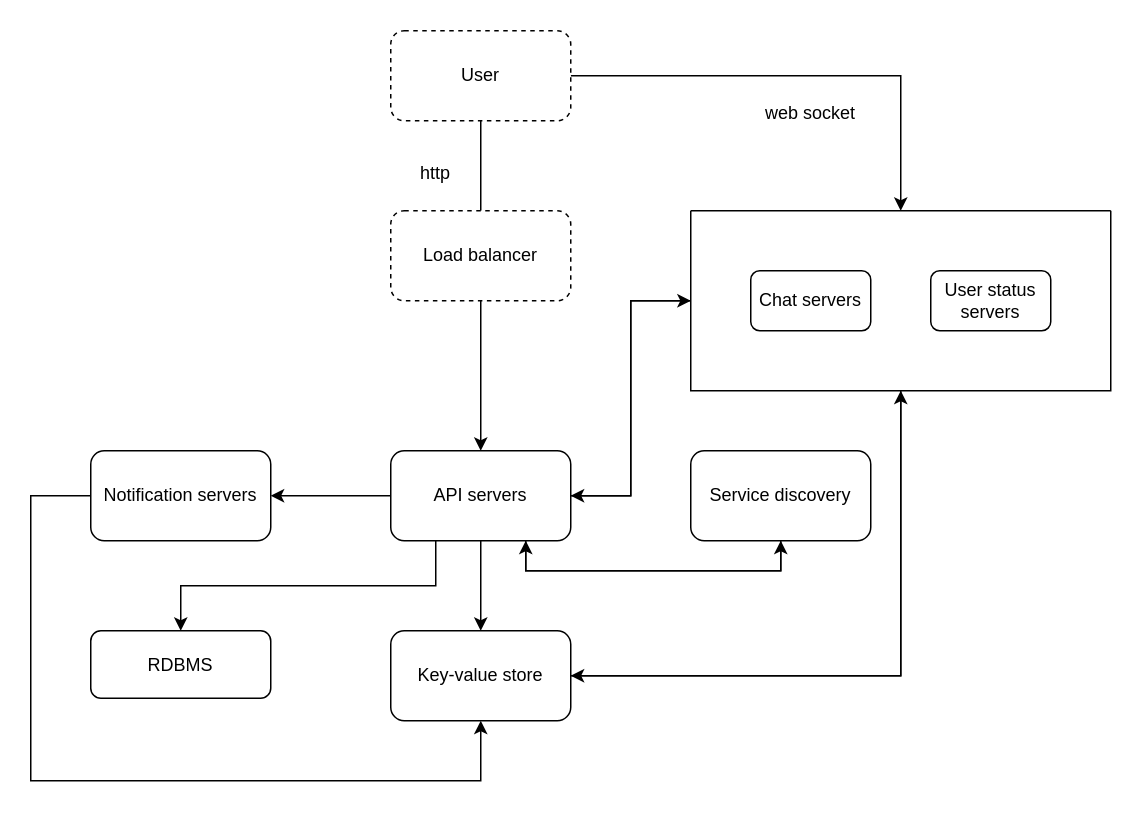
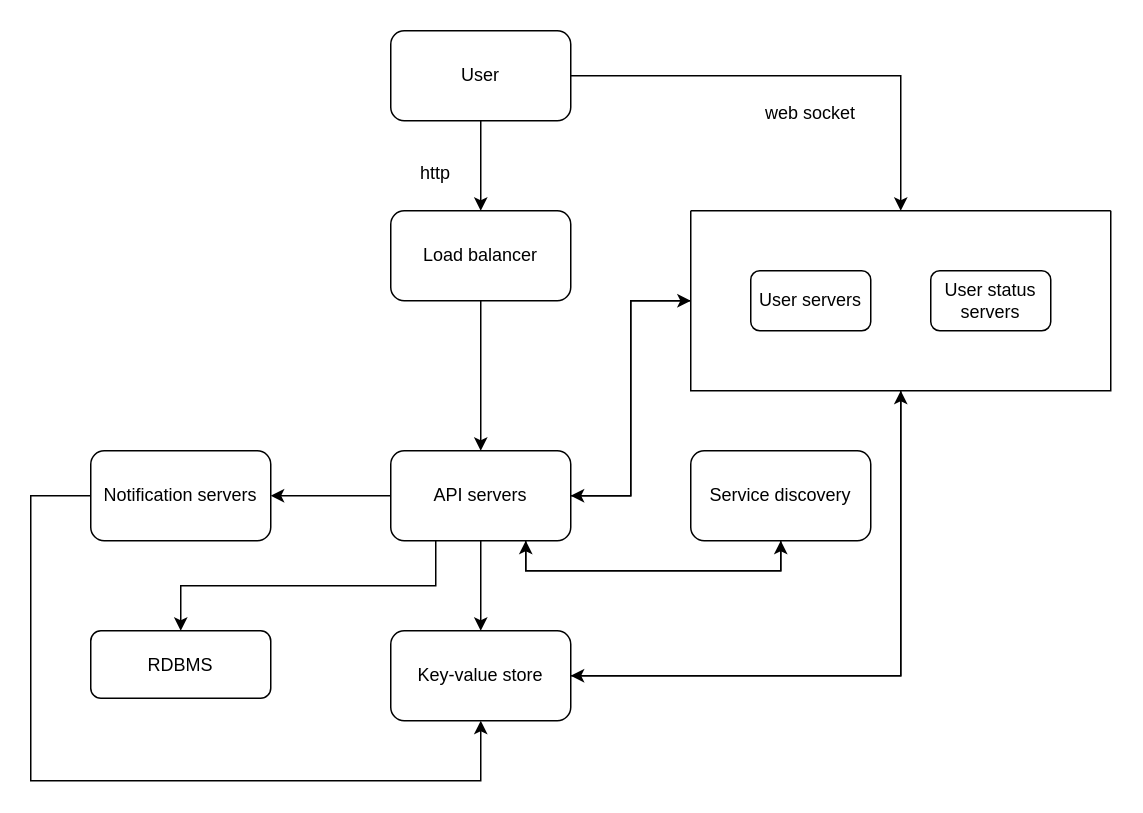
(481, 76) -> (481, 76)
(481, 204) -> (481, 199)
(481, 256) -> (481, 256)
(811, 301) -> (811, 301)
